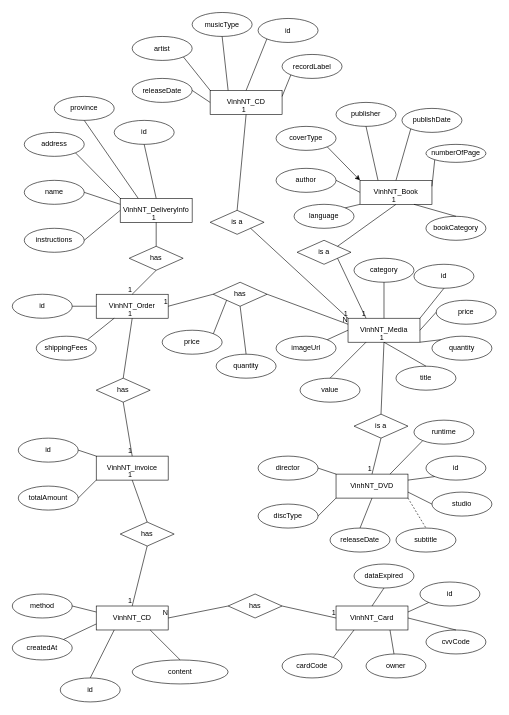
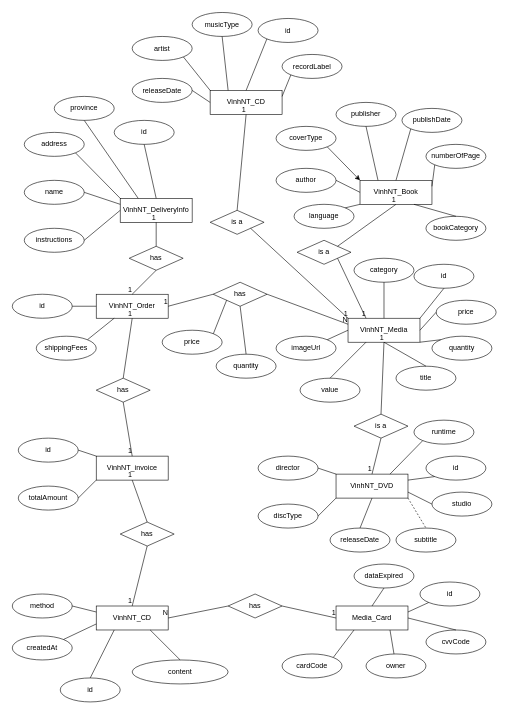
(456, 153) -> (456, 156)
(372, 618) -> (372, 618)
